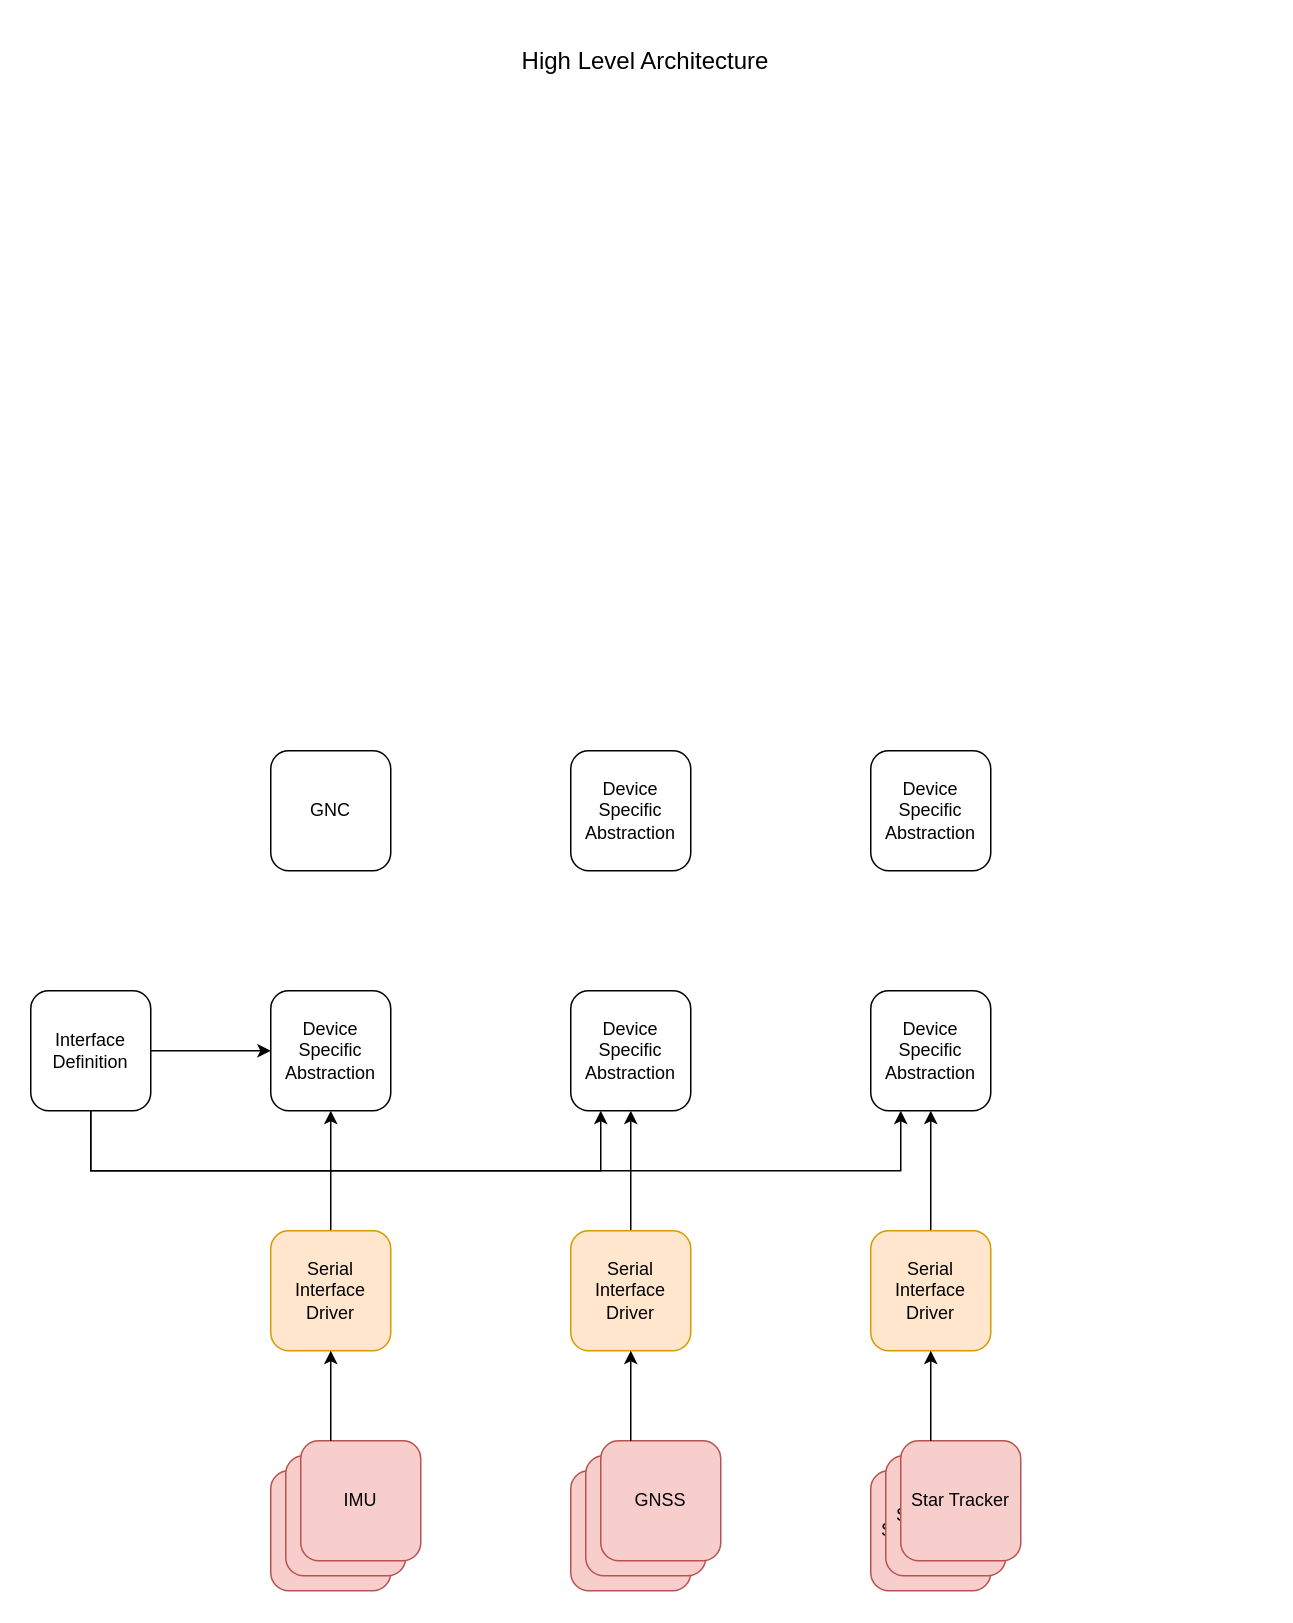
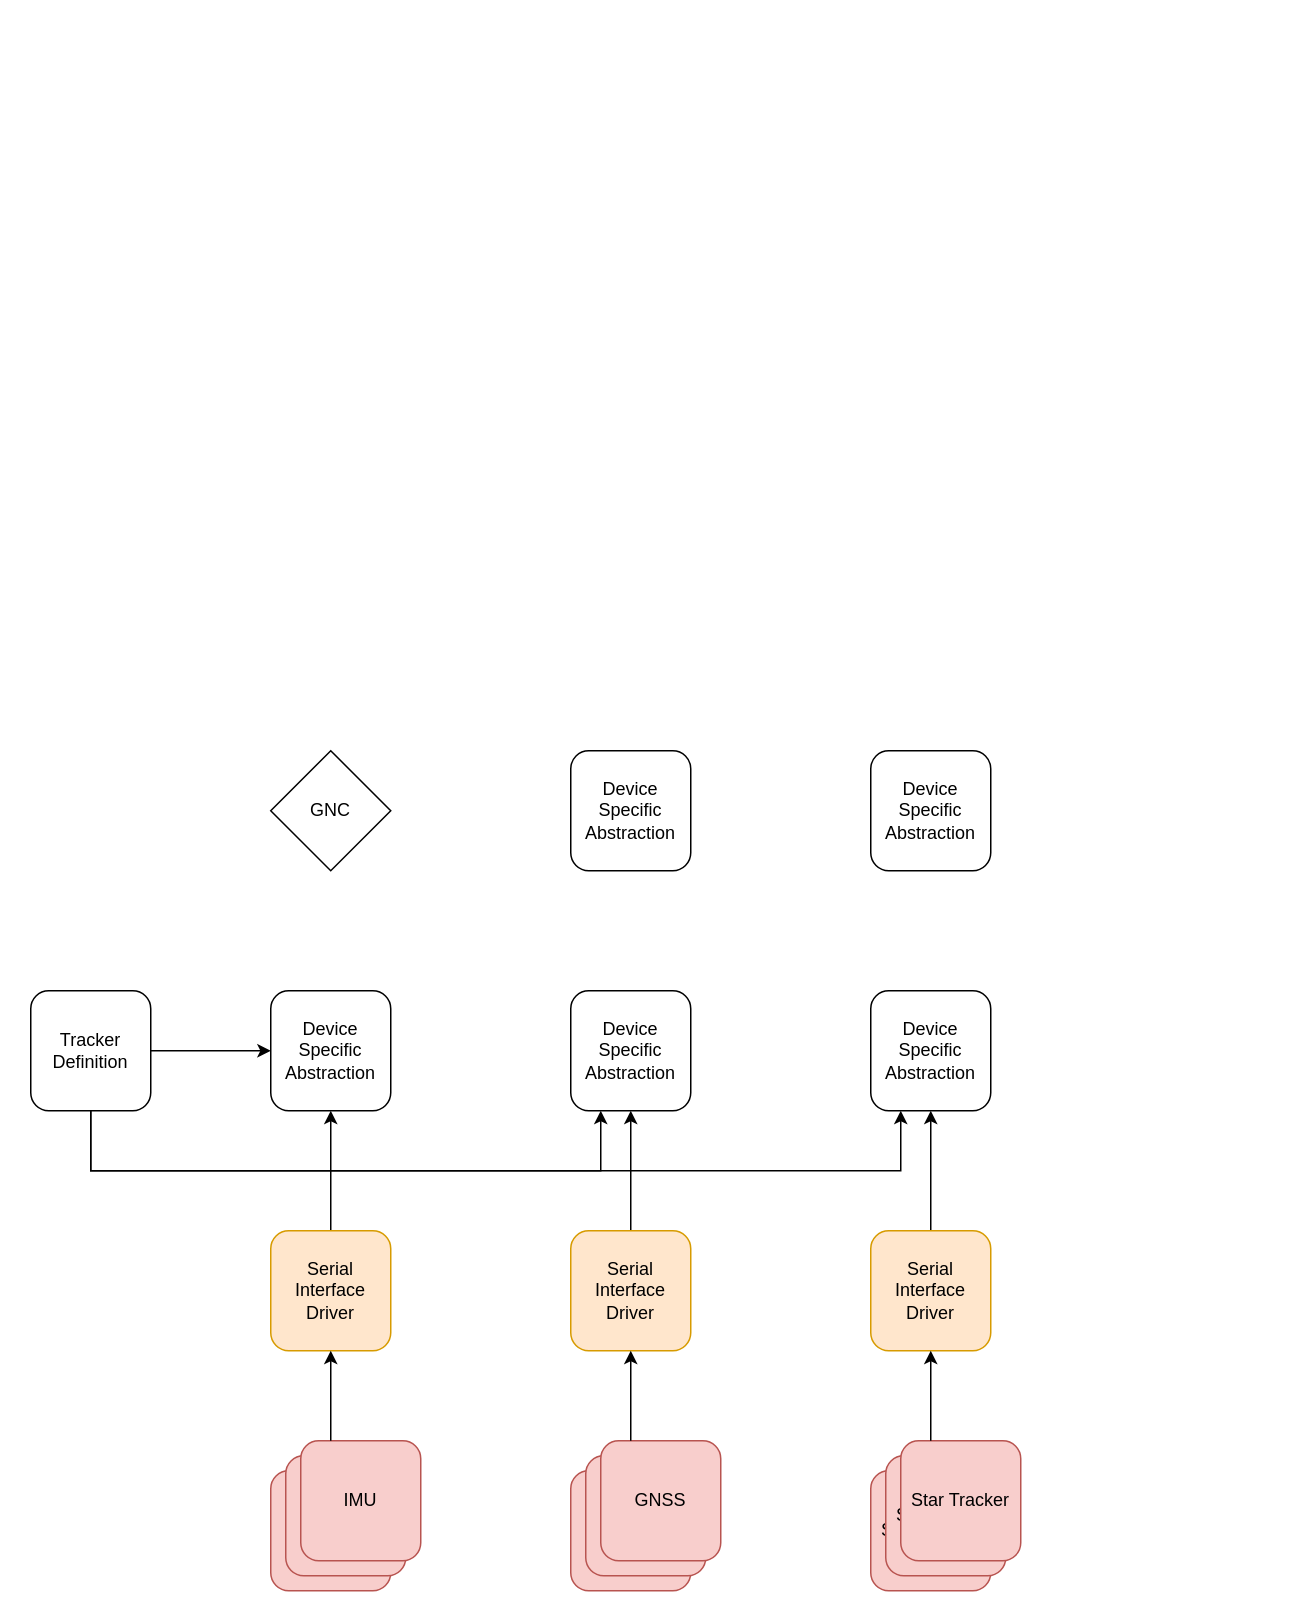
(646, 61) -> none
(331, 811) -> (331, 811)
(91, 1051) -> (91, 1051)
